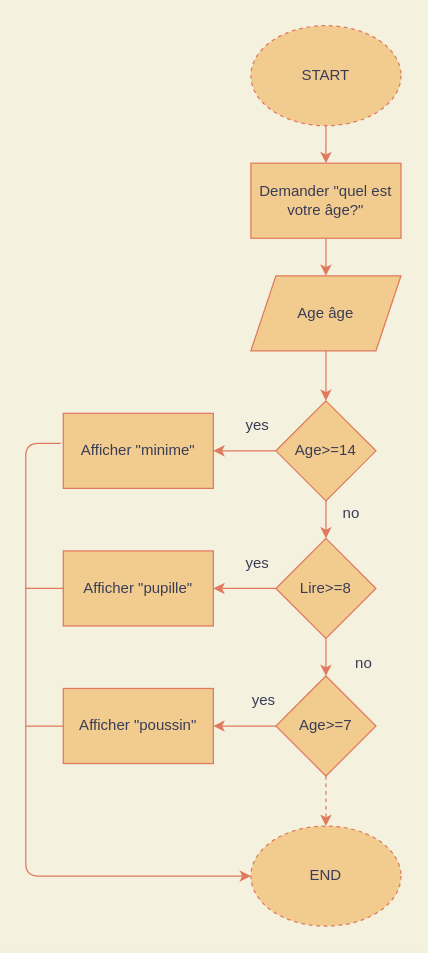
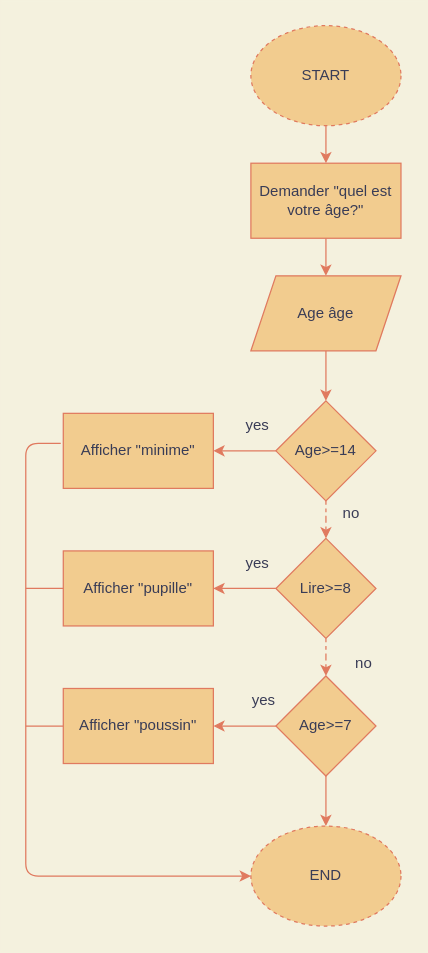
(326, 521) -> (326, 521)
(326, 659) -> (326, 659)
(326, 796) -> (326, 796)
